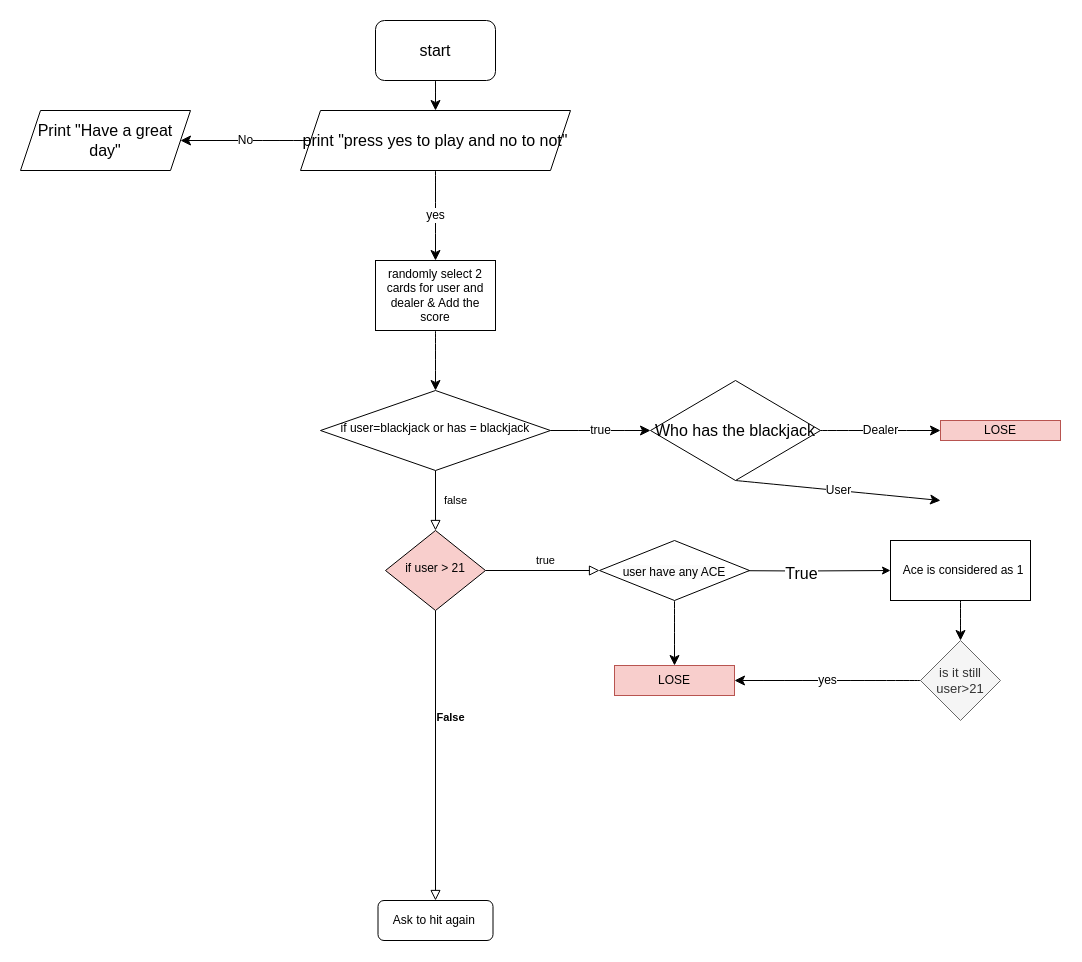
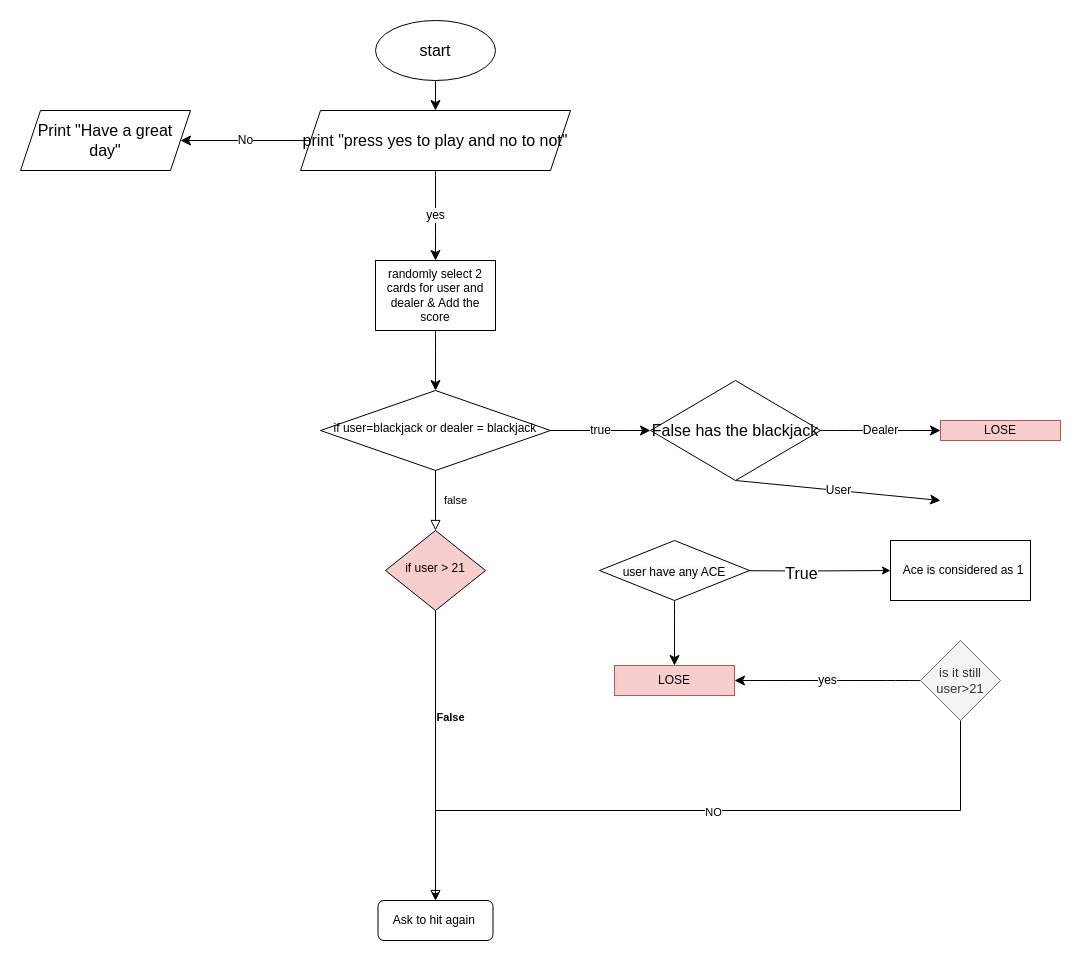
(436, 51) -> (436, 51)
(436, 429) -> (436, 429)
(736, 431) -> (736, 431)
(537, 571) -> none
(961, 616) -> none
none -> (745, 811)
